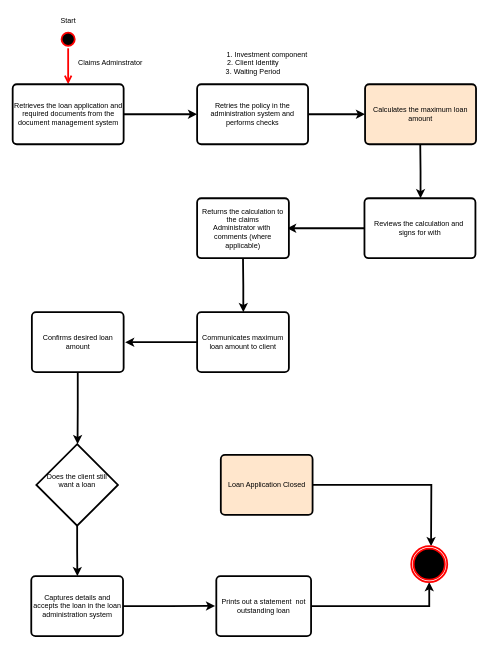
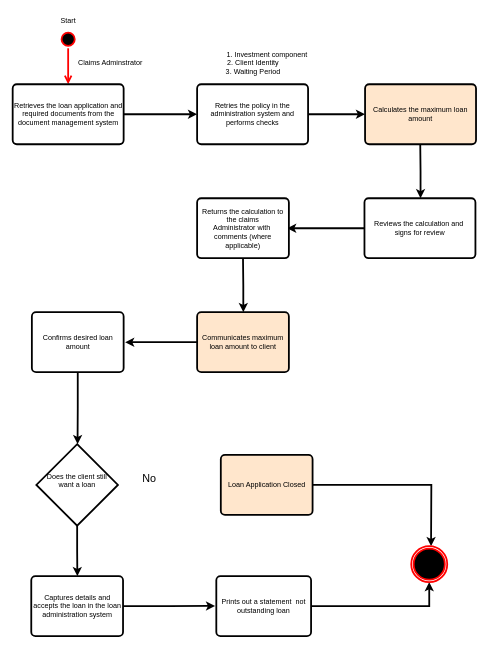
(420, 228) -> (420, 228)
(243, 342) -> (243, 342)
none -> (149, 485)
